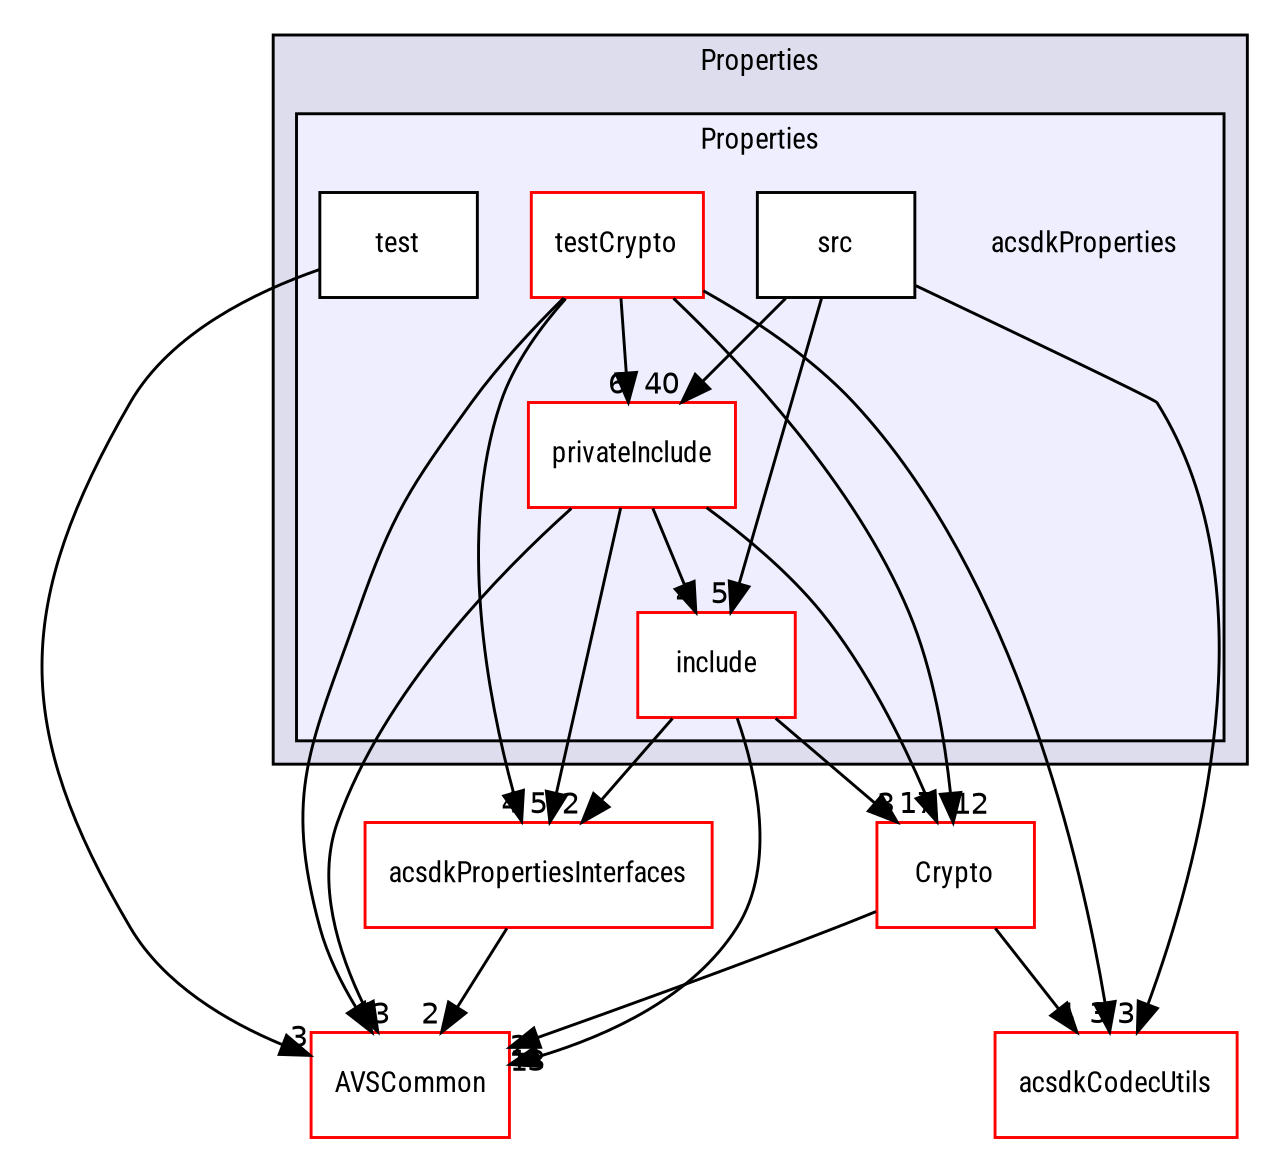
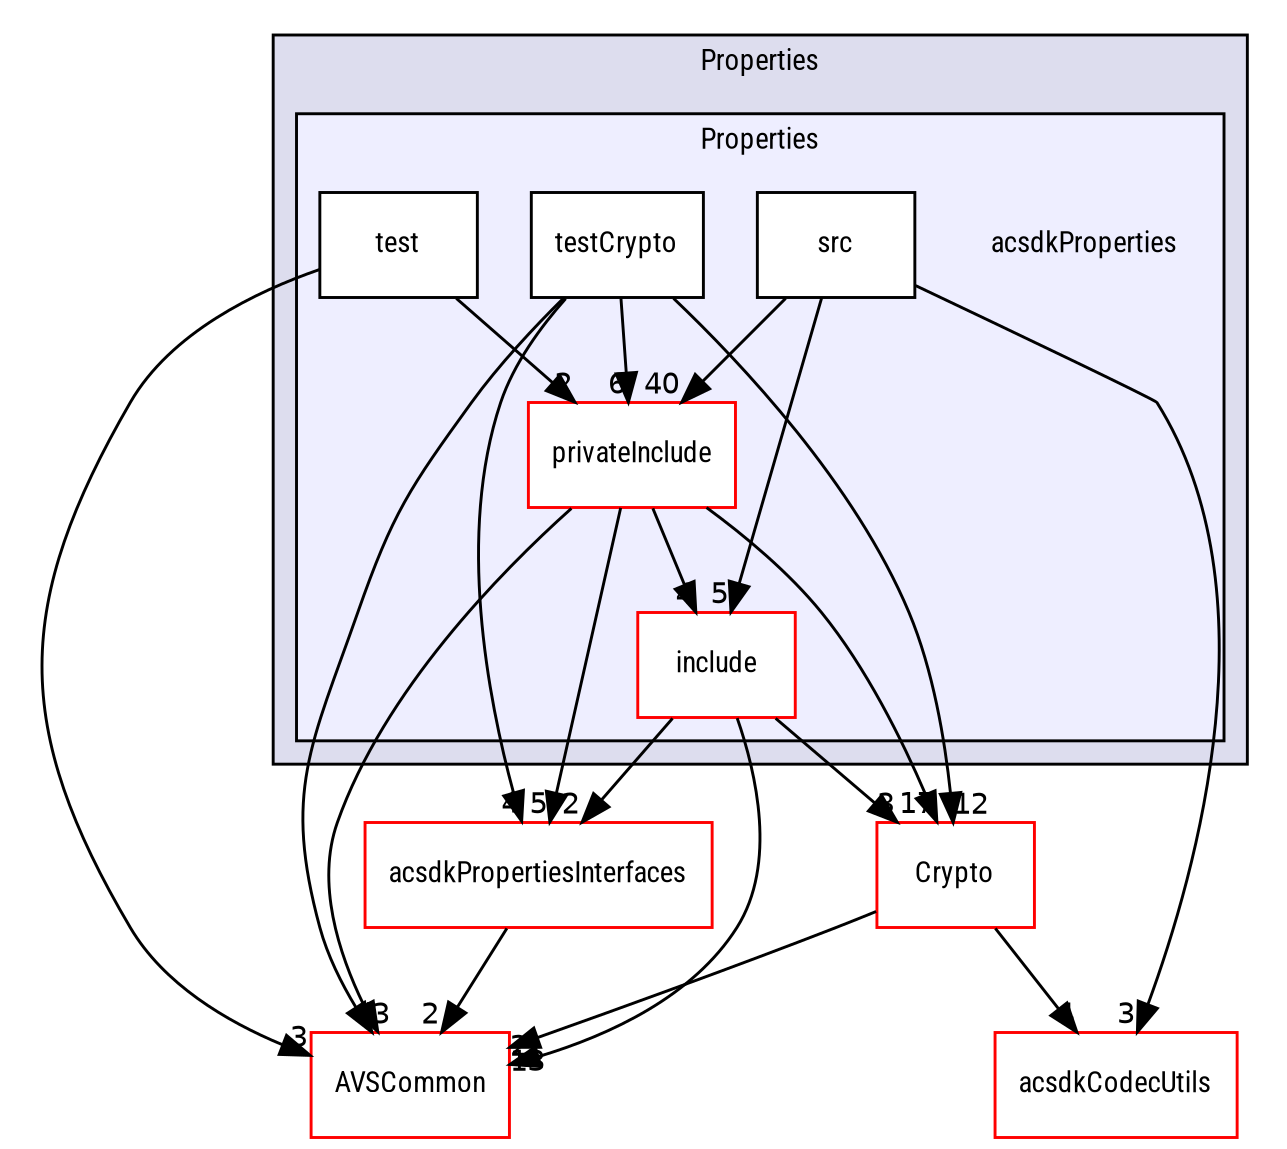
(617, 245) -> (617, 245)
none -> (500, 336)
(982, 599) -> none
